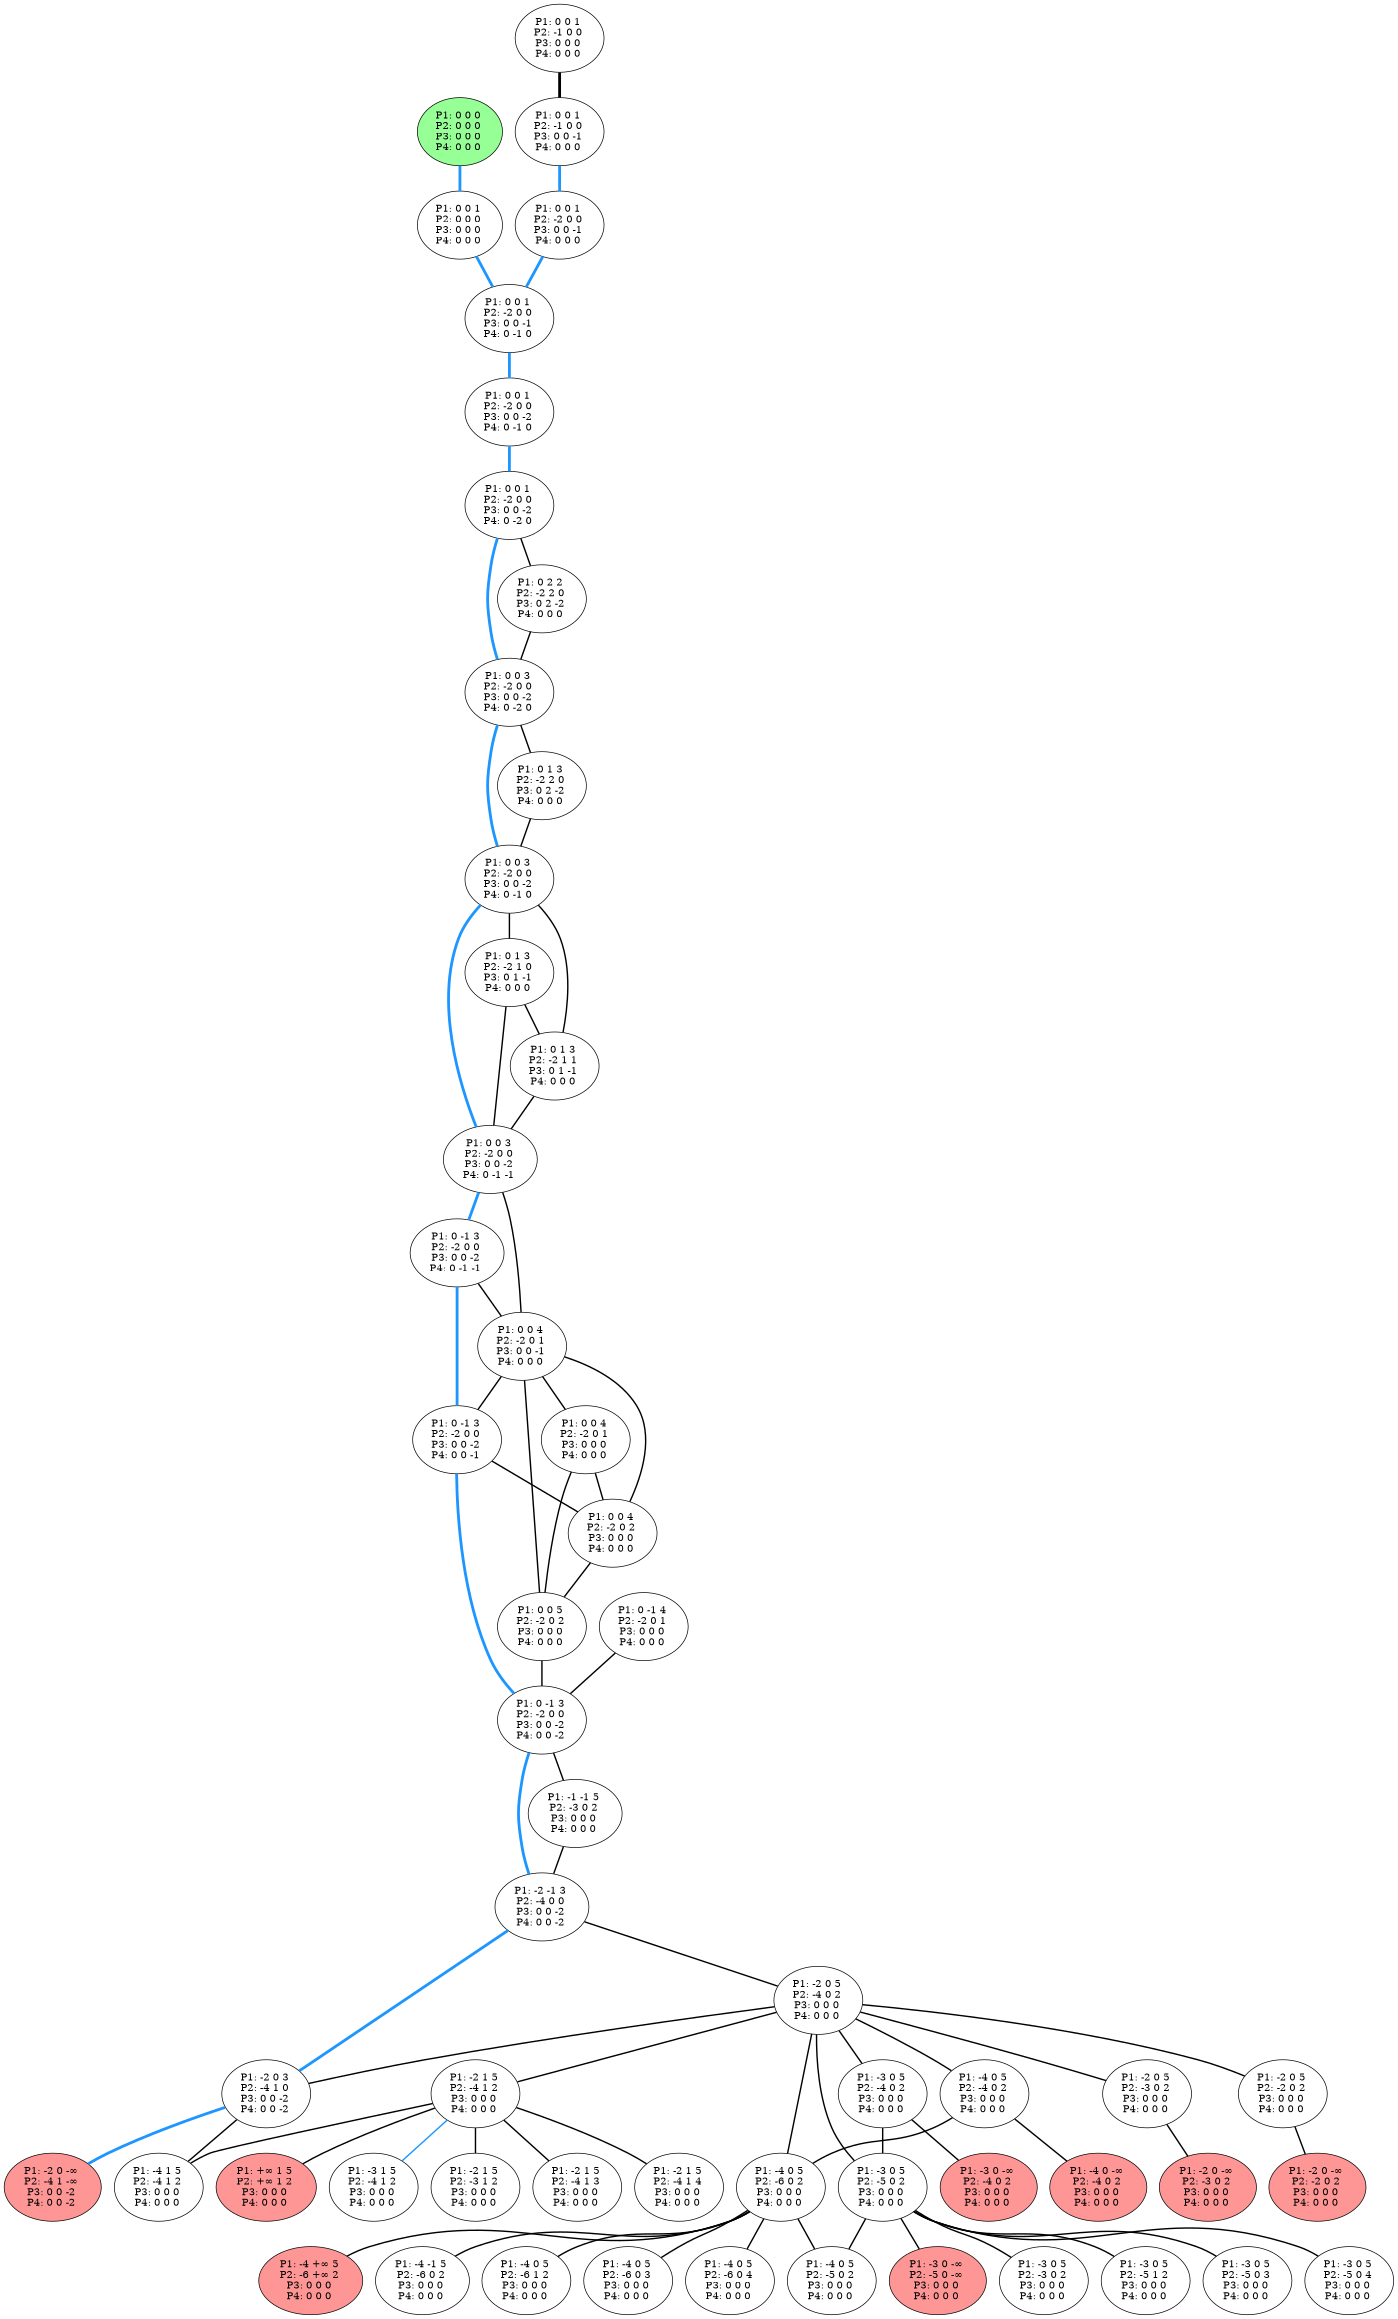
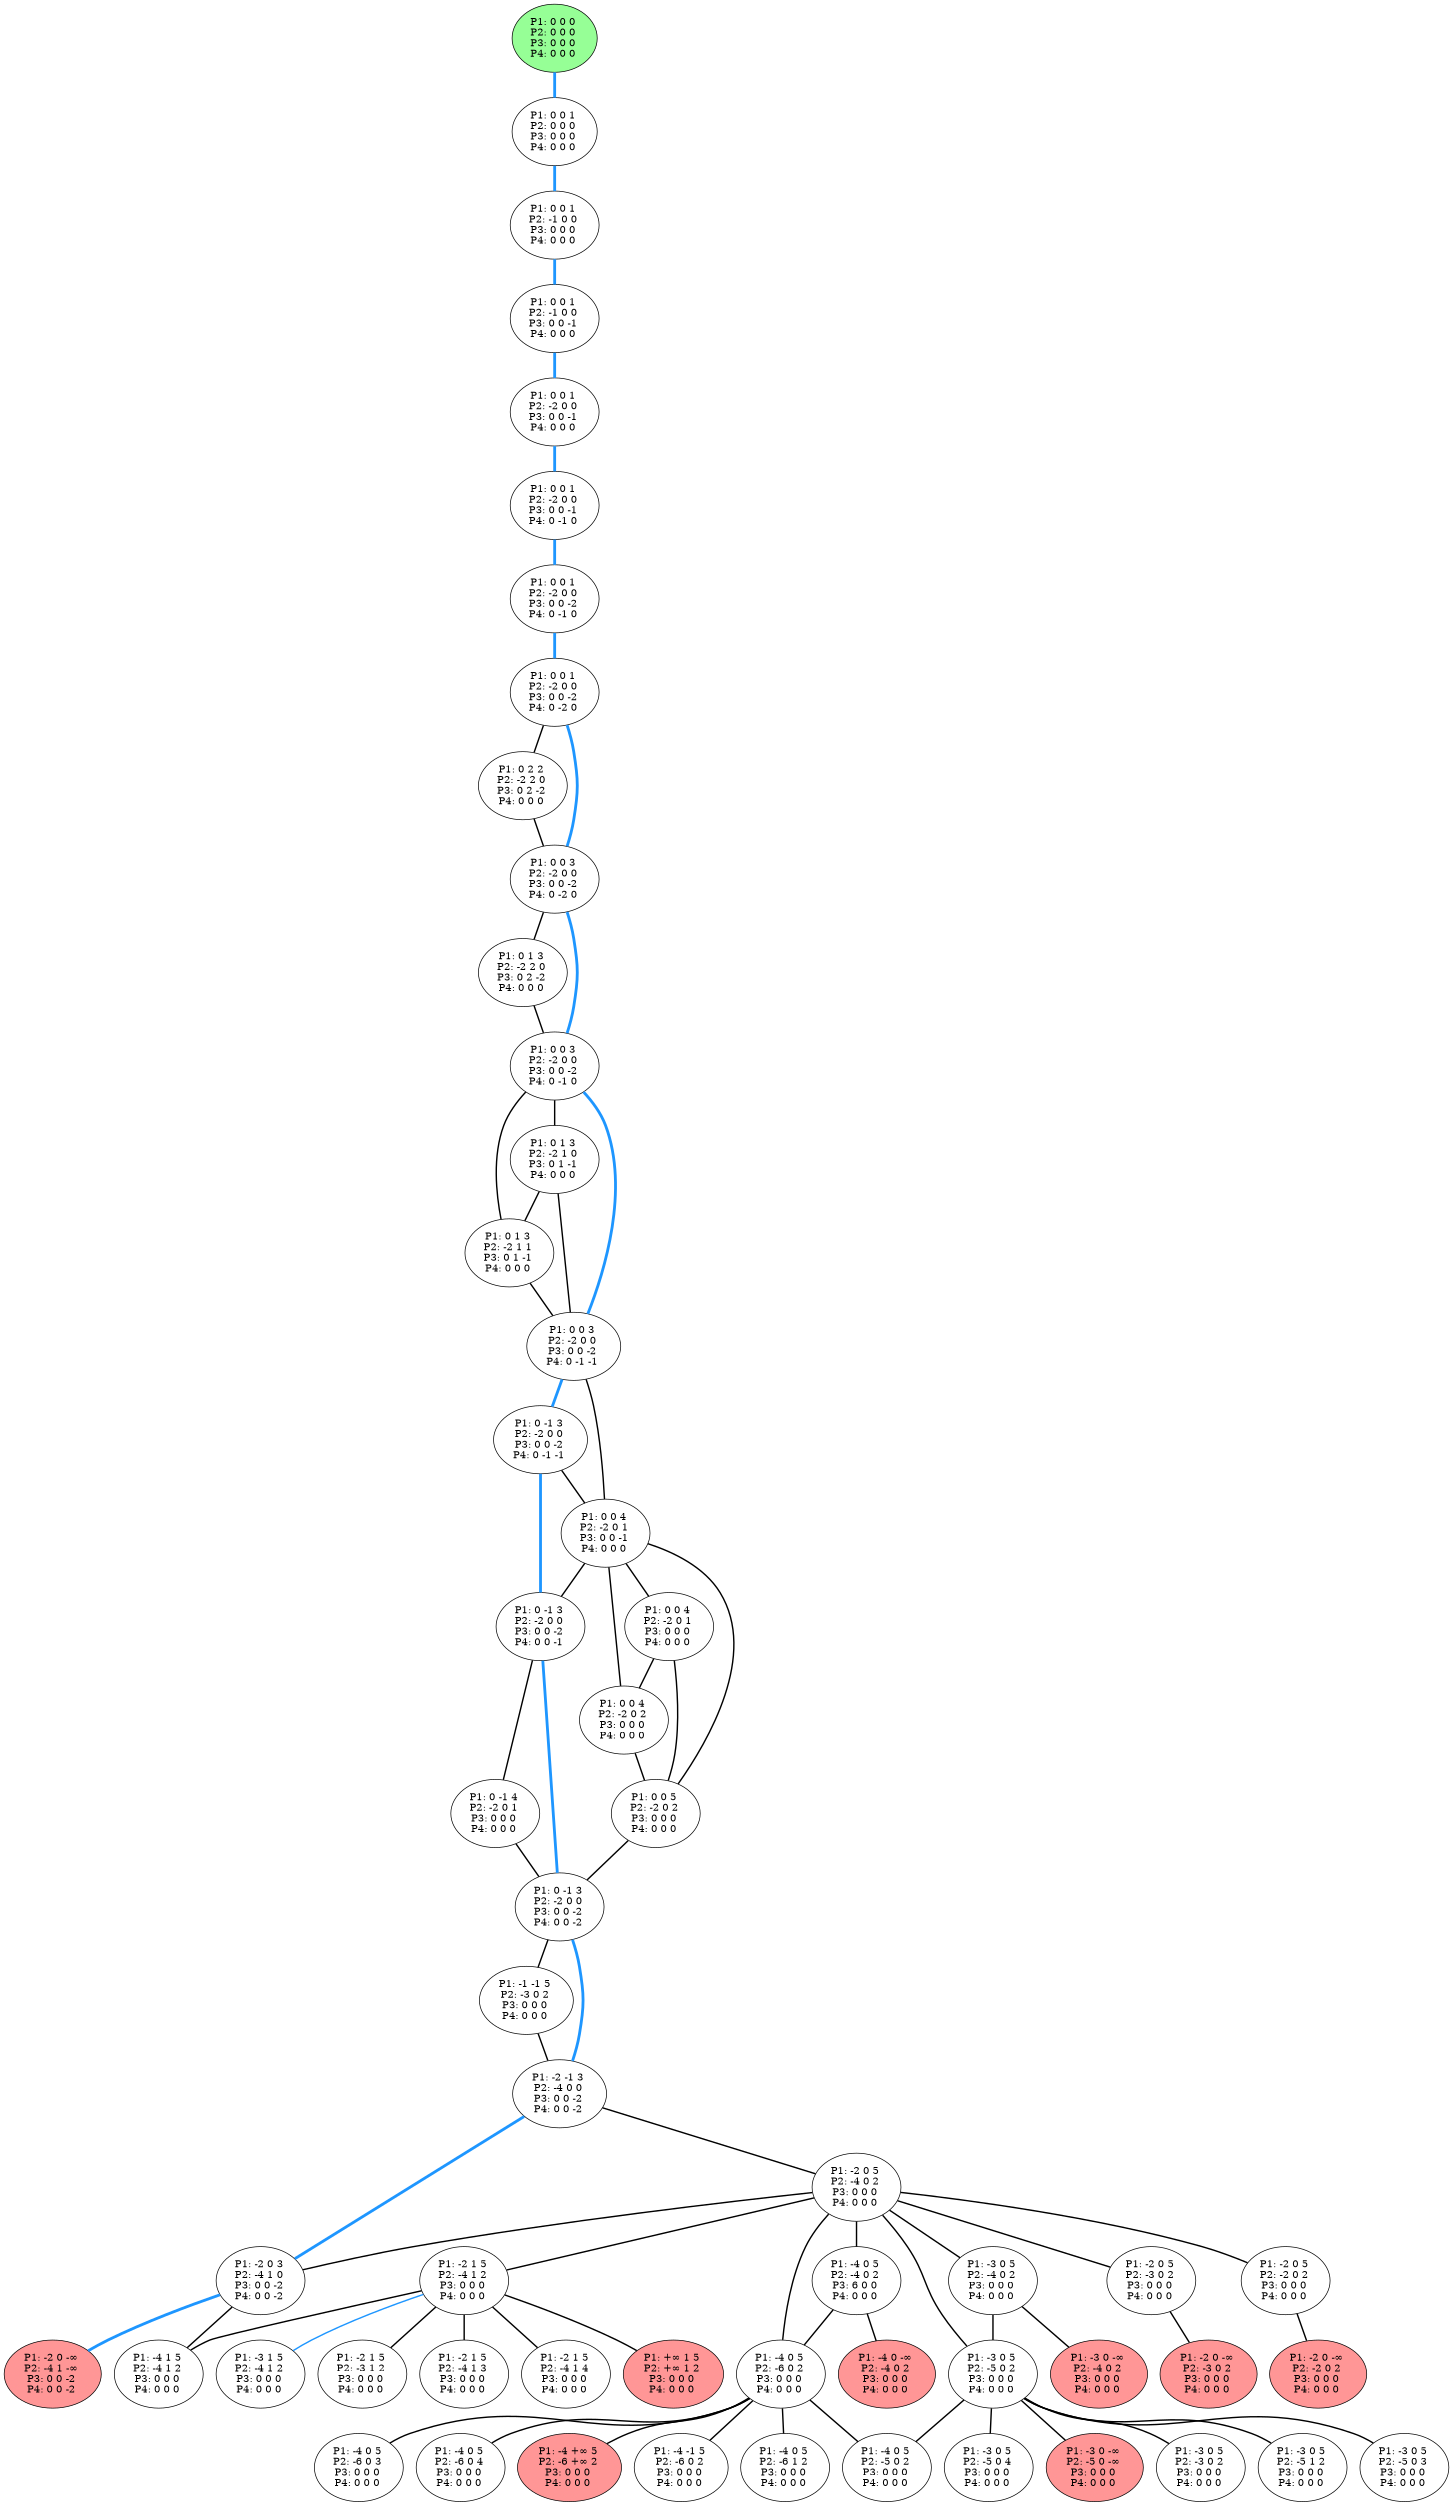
(560, 85) -> (555, 272)
(485, 272) -> (555, 178)
(537, 1488) -> (518, 1720)
(984, 2094) -> (857, 2281)
